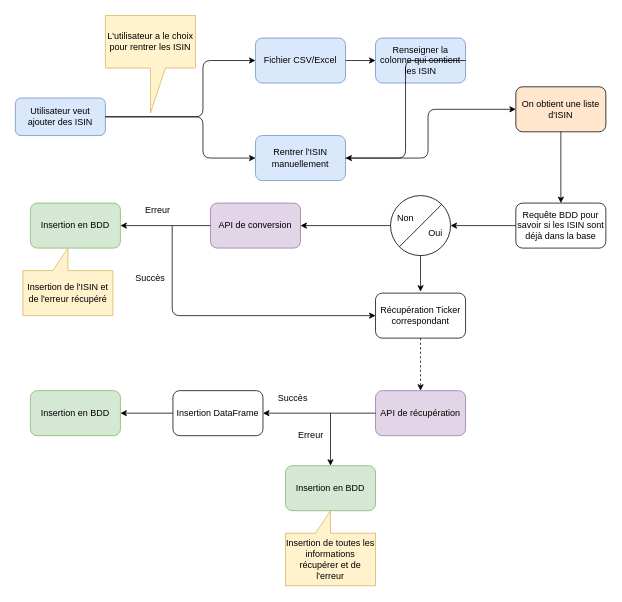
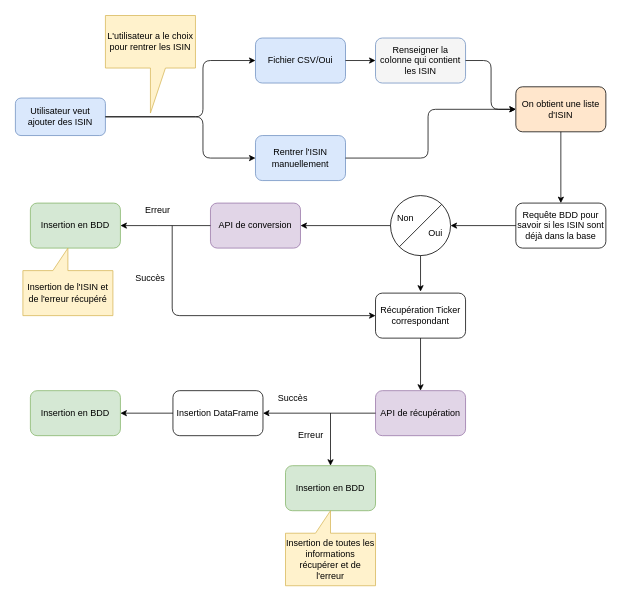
(300, 60) -> (300, 60)
(420, 60) -> (420, 60)
(405, 80) -> (491, 73)
(420, 360) -> (420, 360)
